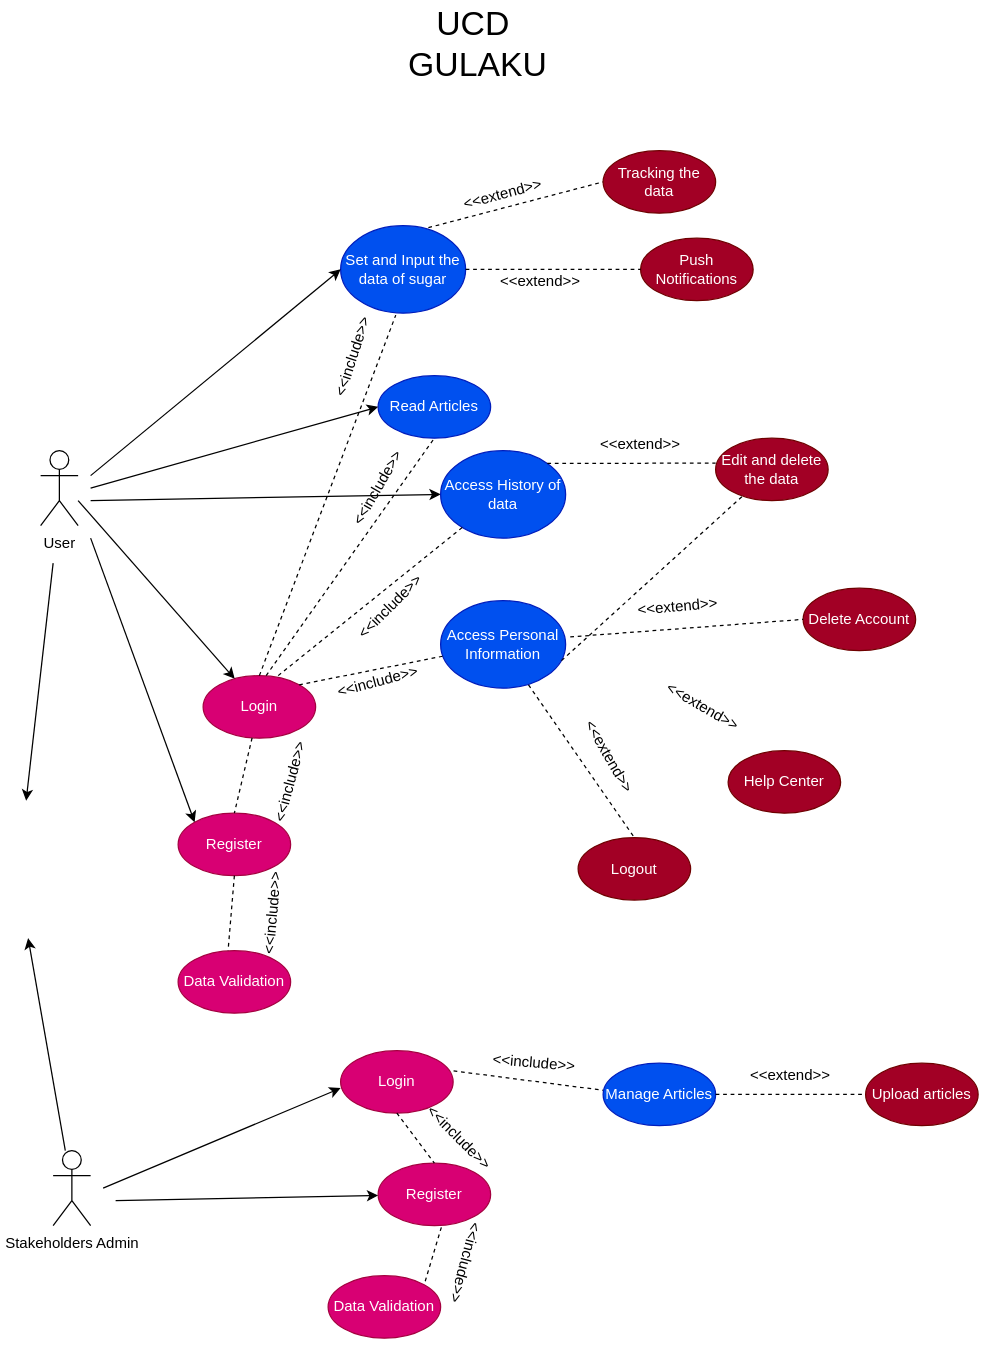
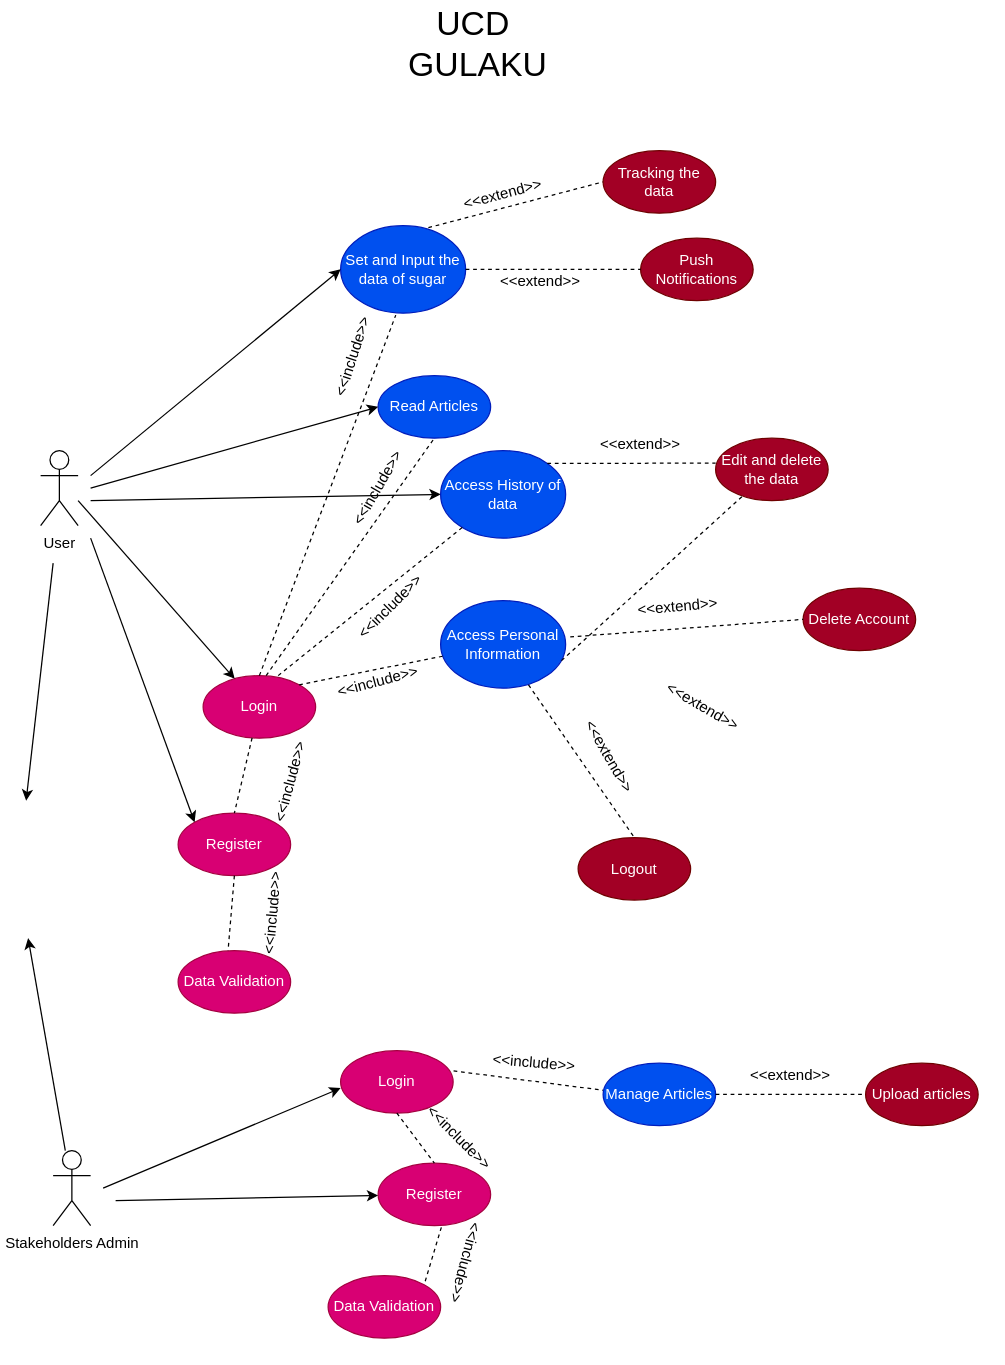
(784, 782) -> none
